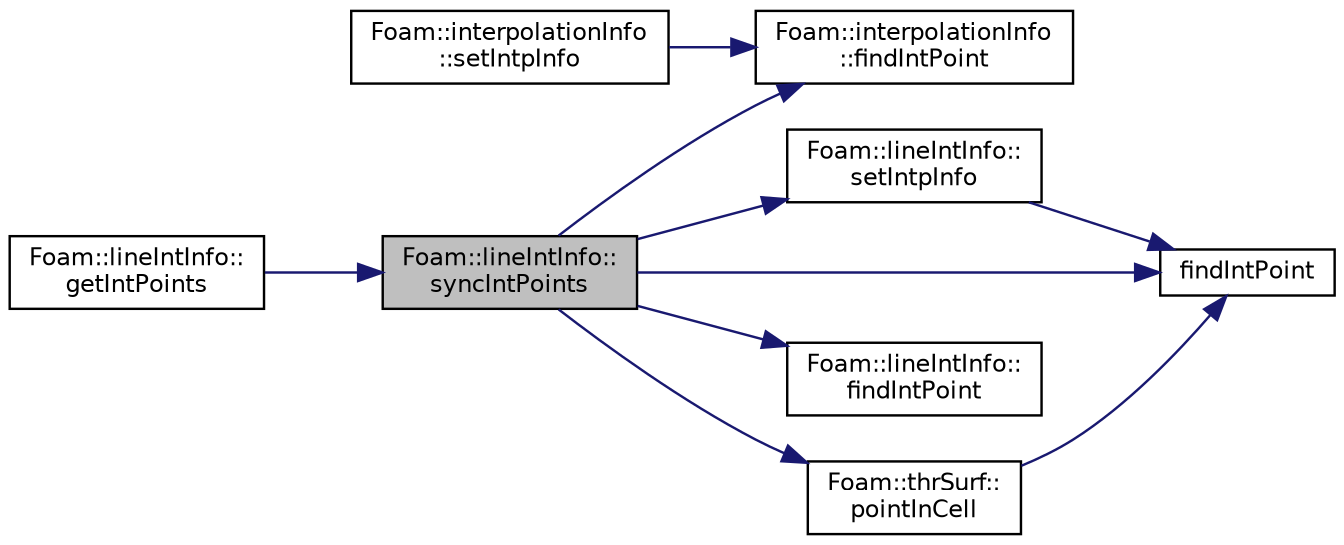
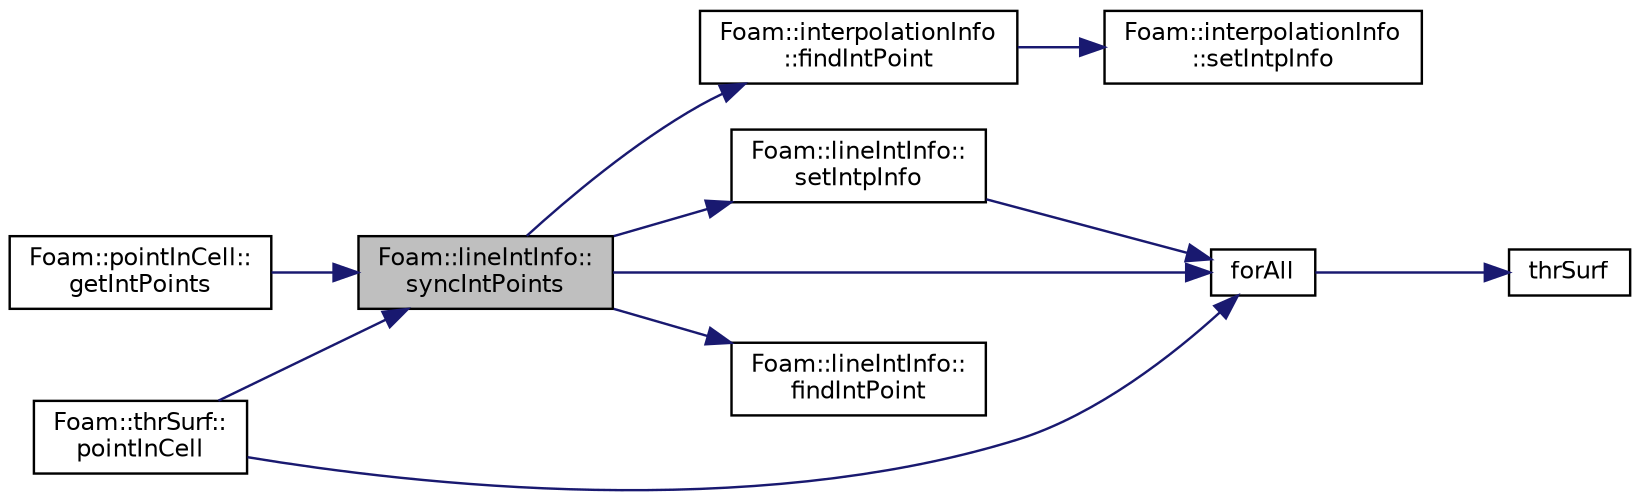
(700, 47) -> (1049, 47)
(137, 273) -> (140, 273)
(1247, 273) -> (1263, 273)
none -> (1570, 273)
(668, 387) -> (302, 360)
